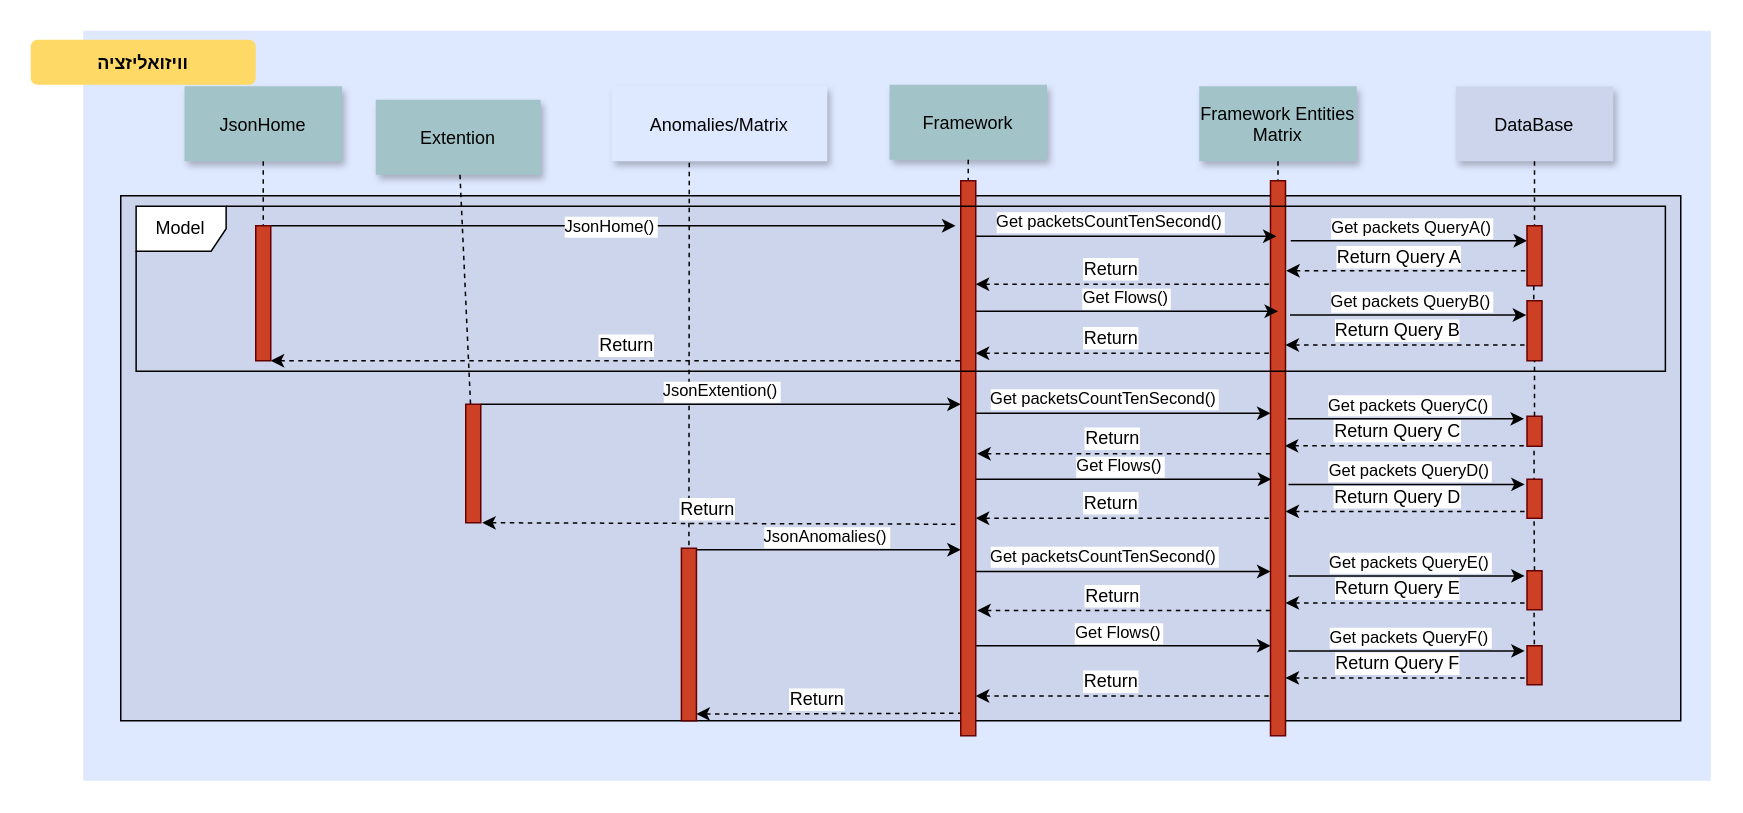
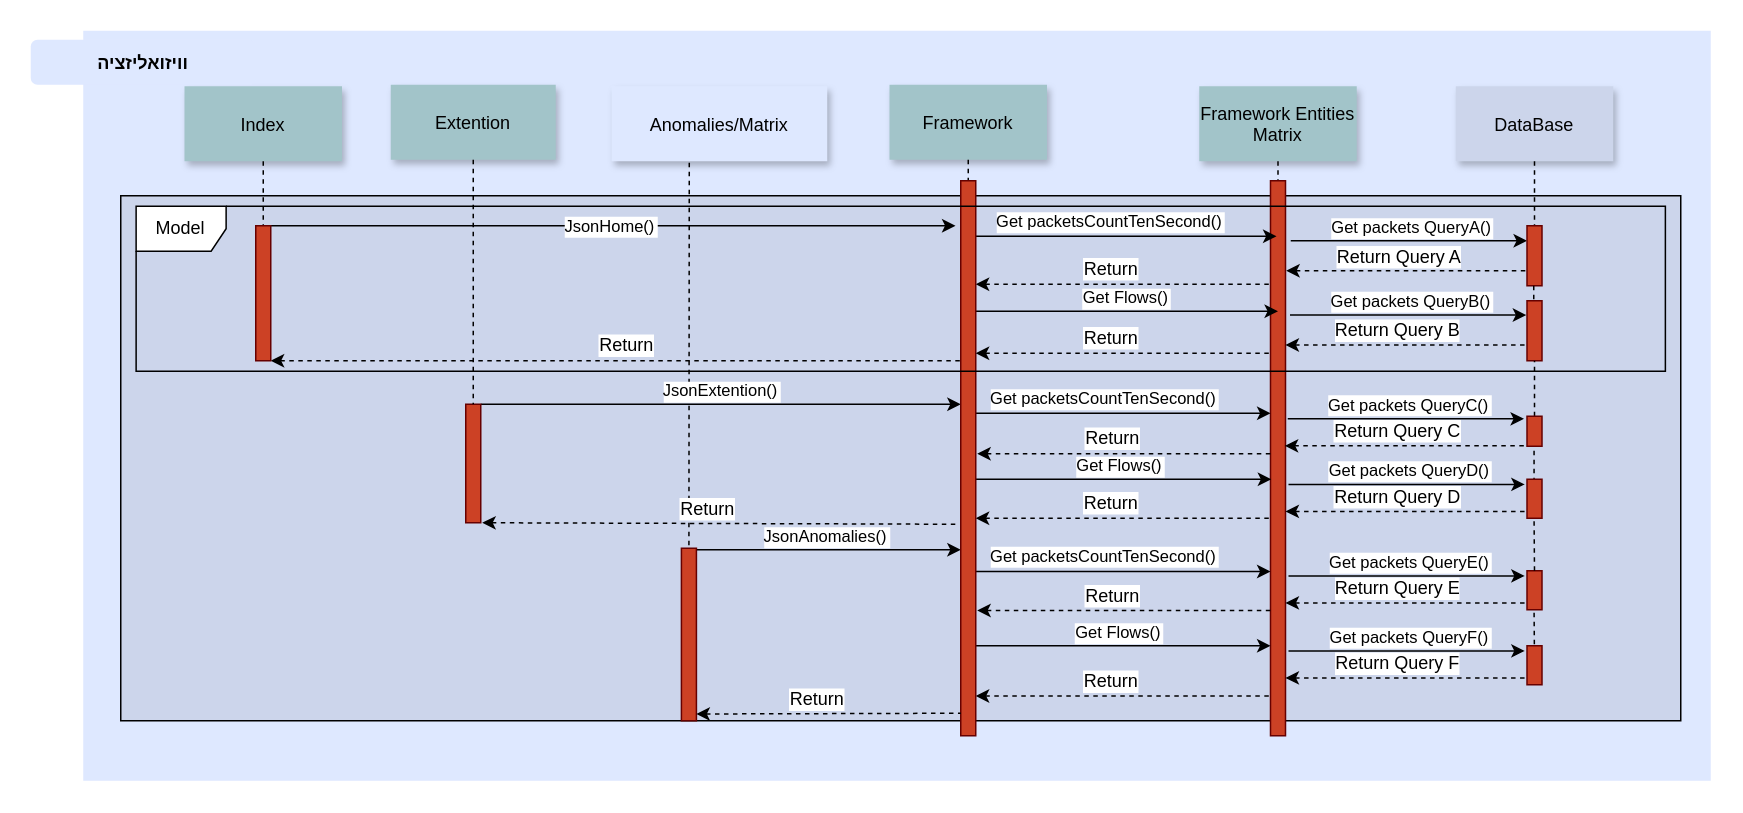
(143, 62) -> (143, 62)
(263, 125) -> (263, 125)
(458, 137) -> (473, 122)
